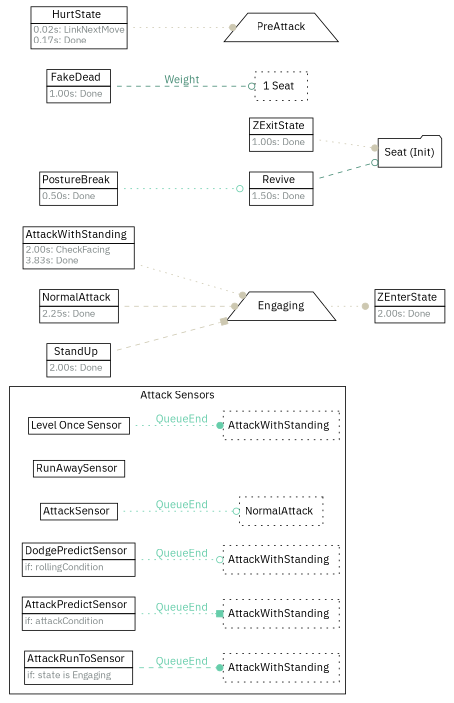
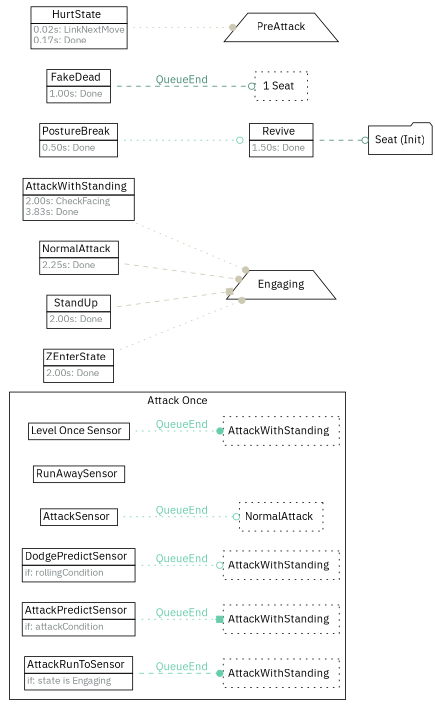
(182, 80) -> (182, 80)
(281, 135) -> none
(343, 306) -> (179, 326)
(178, 396) -> (178, 401)
